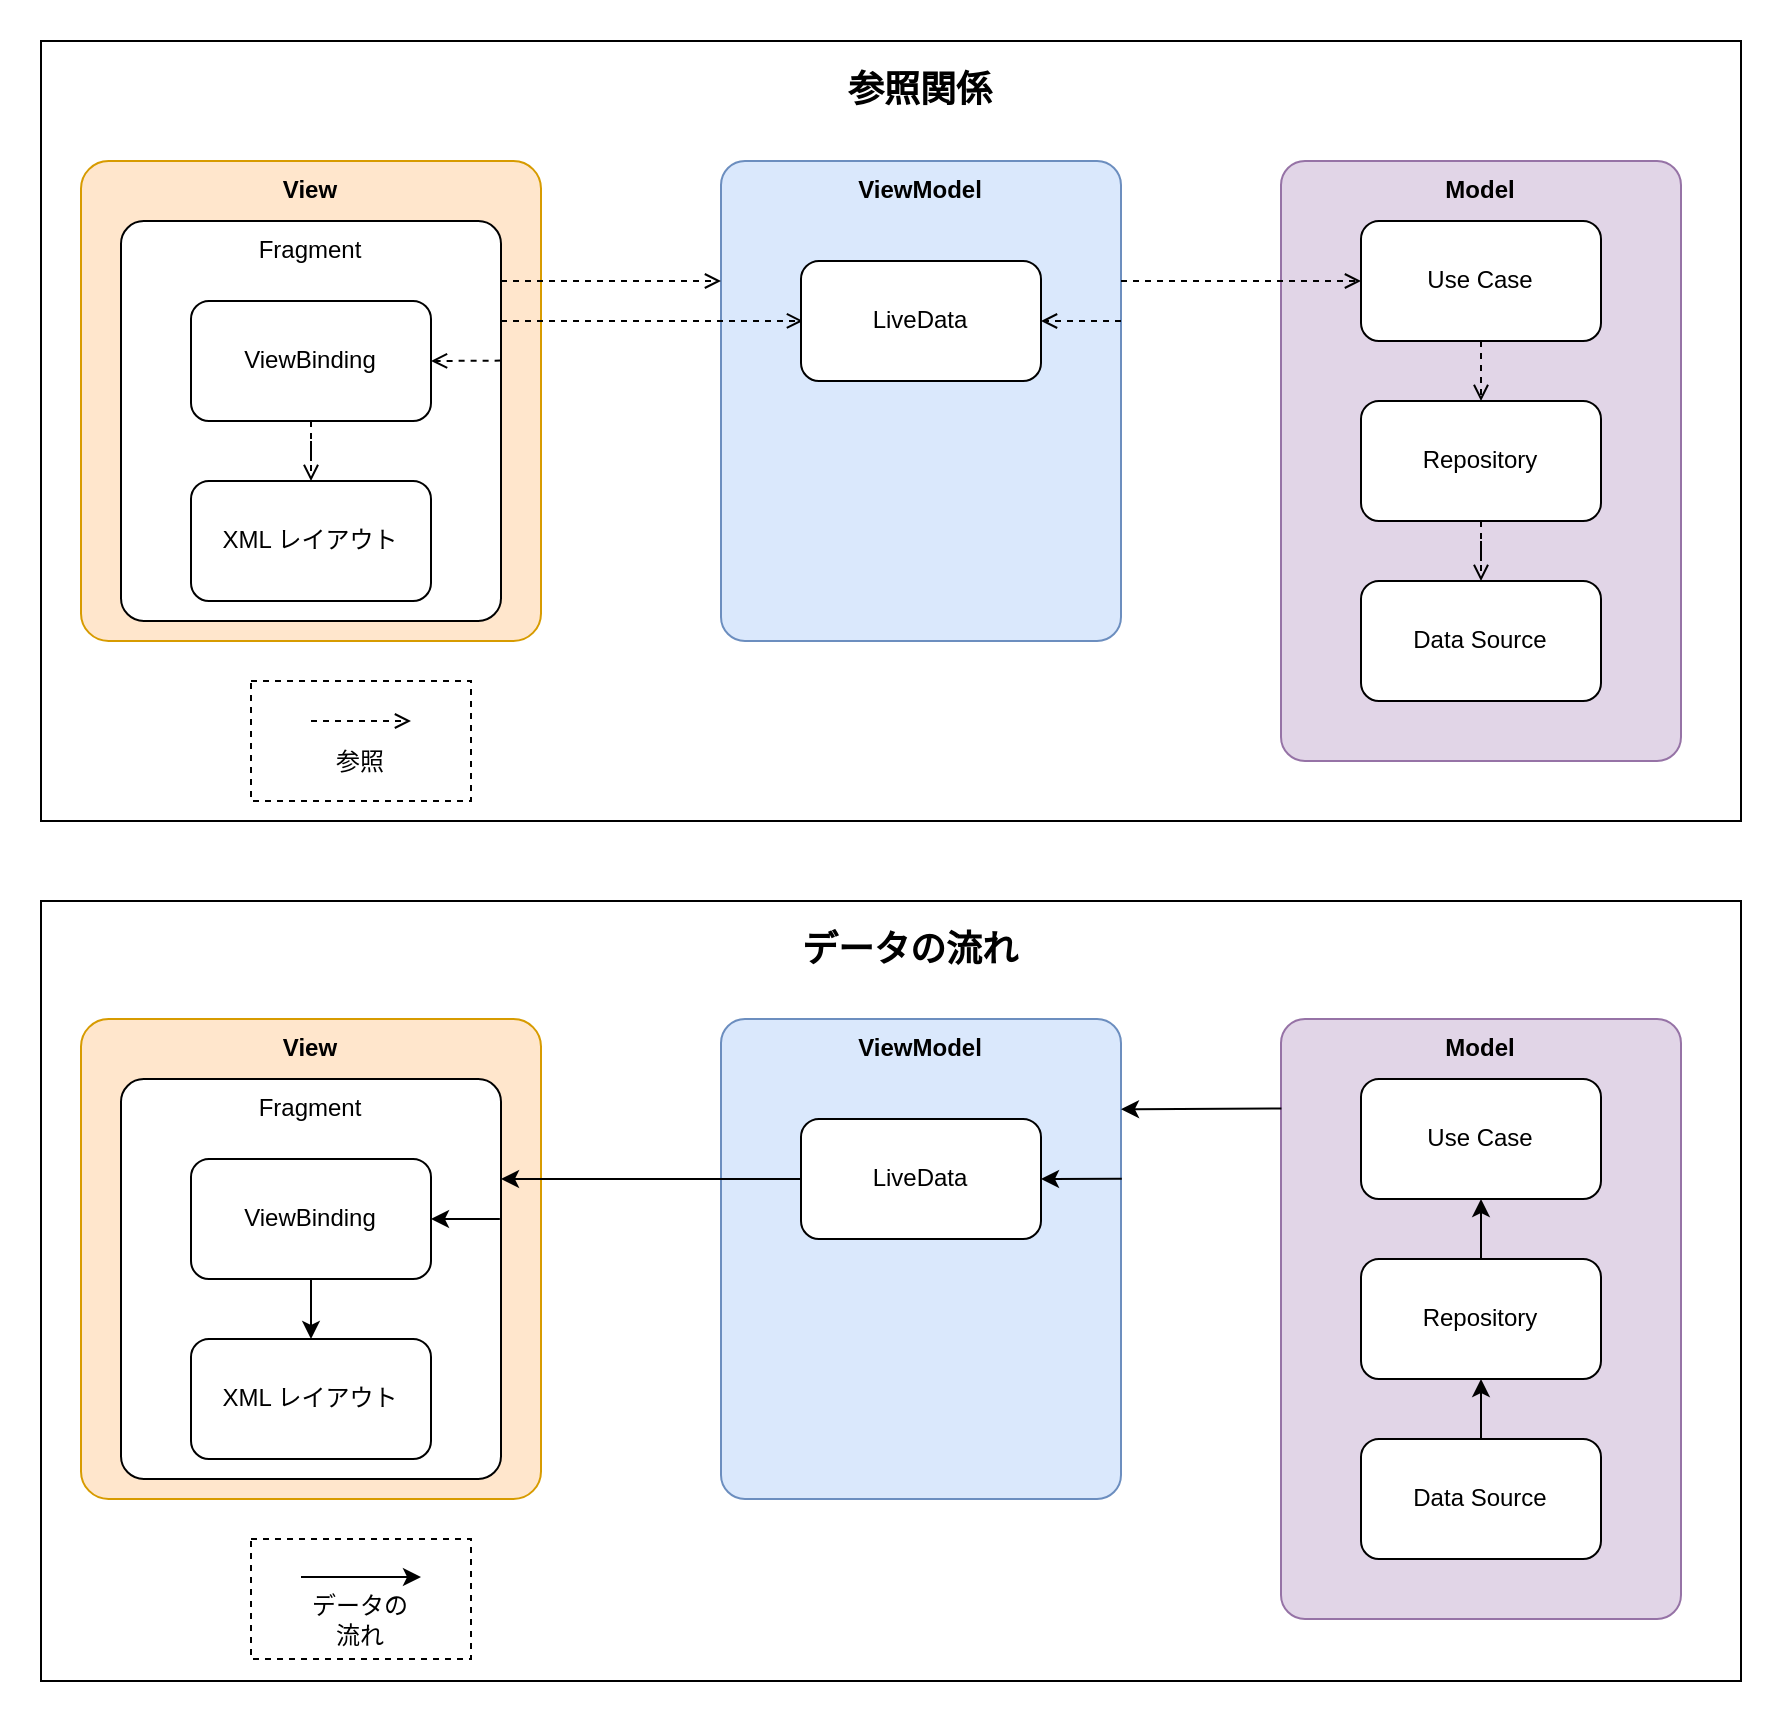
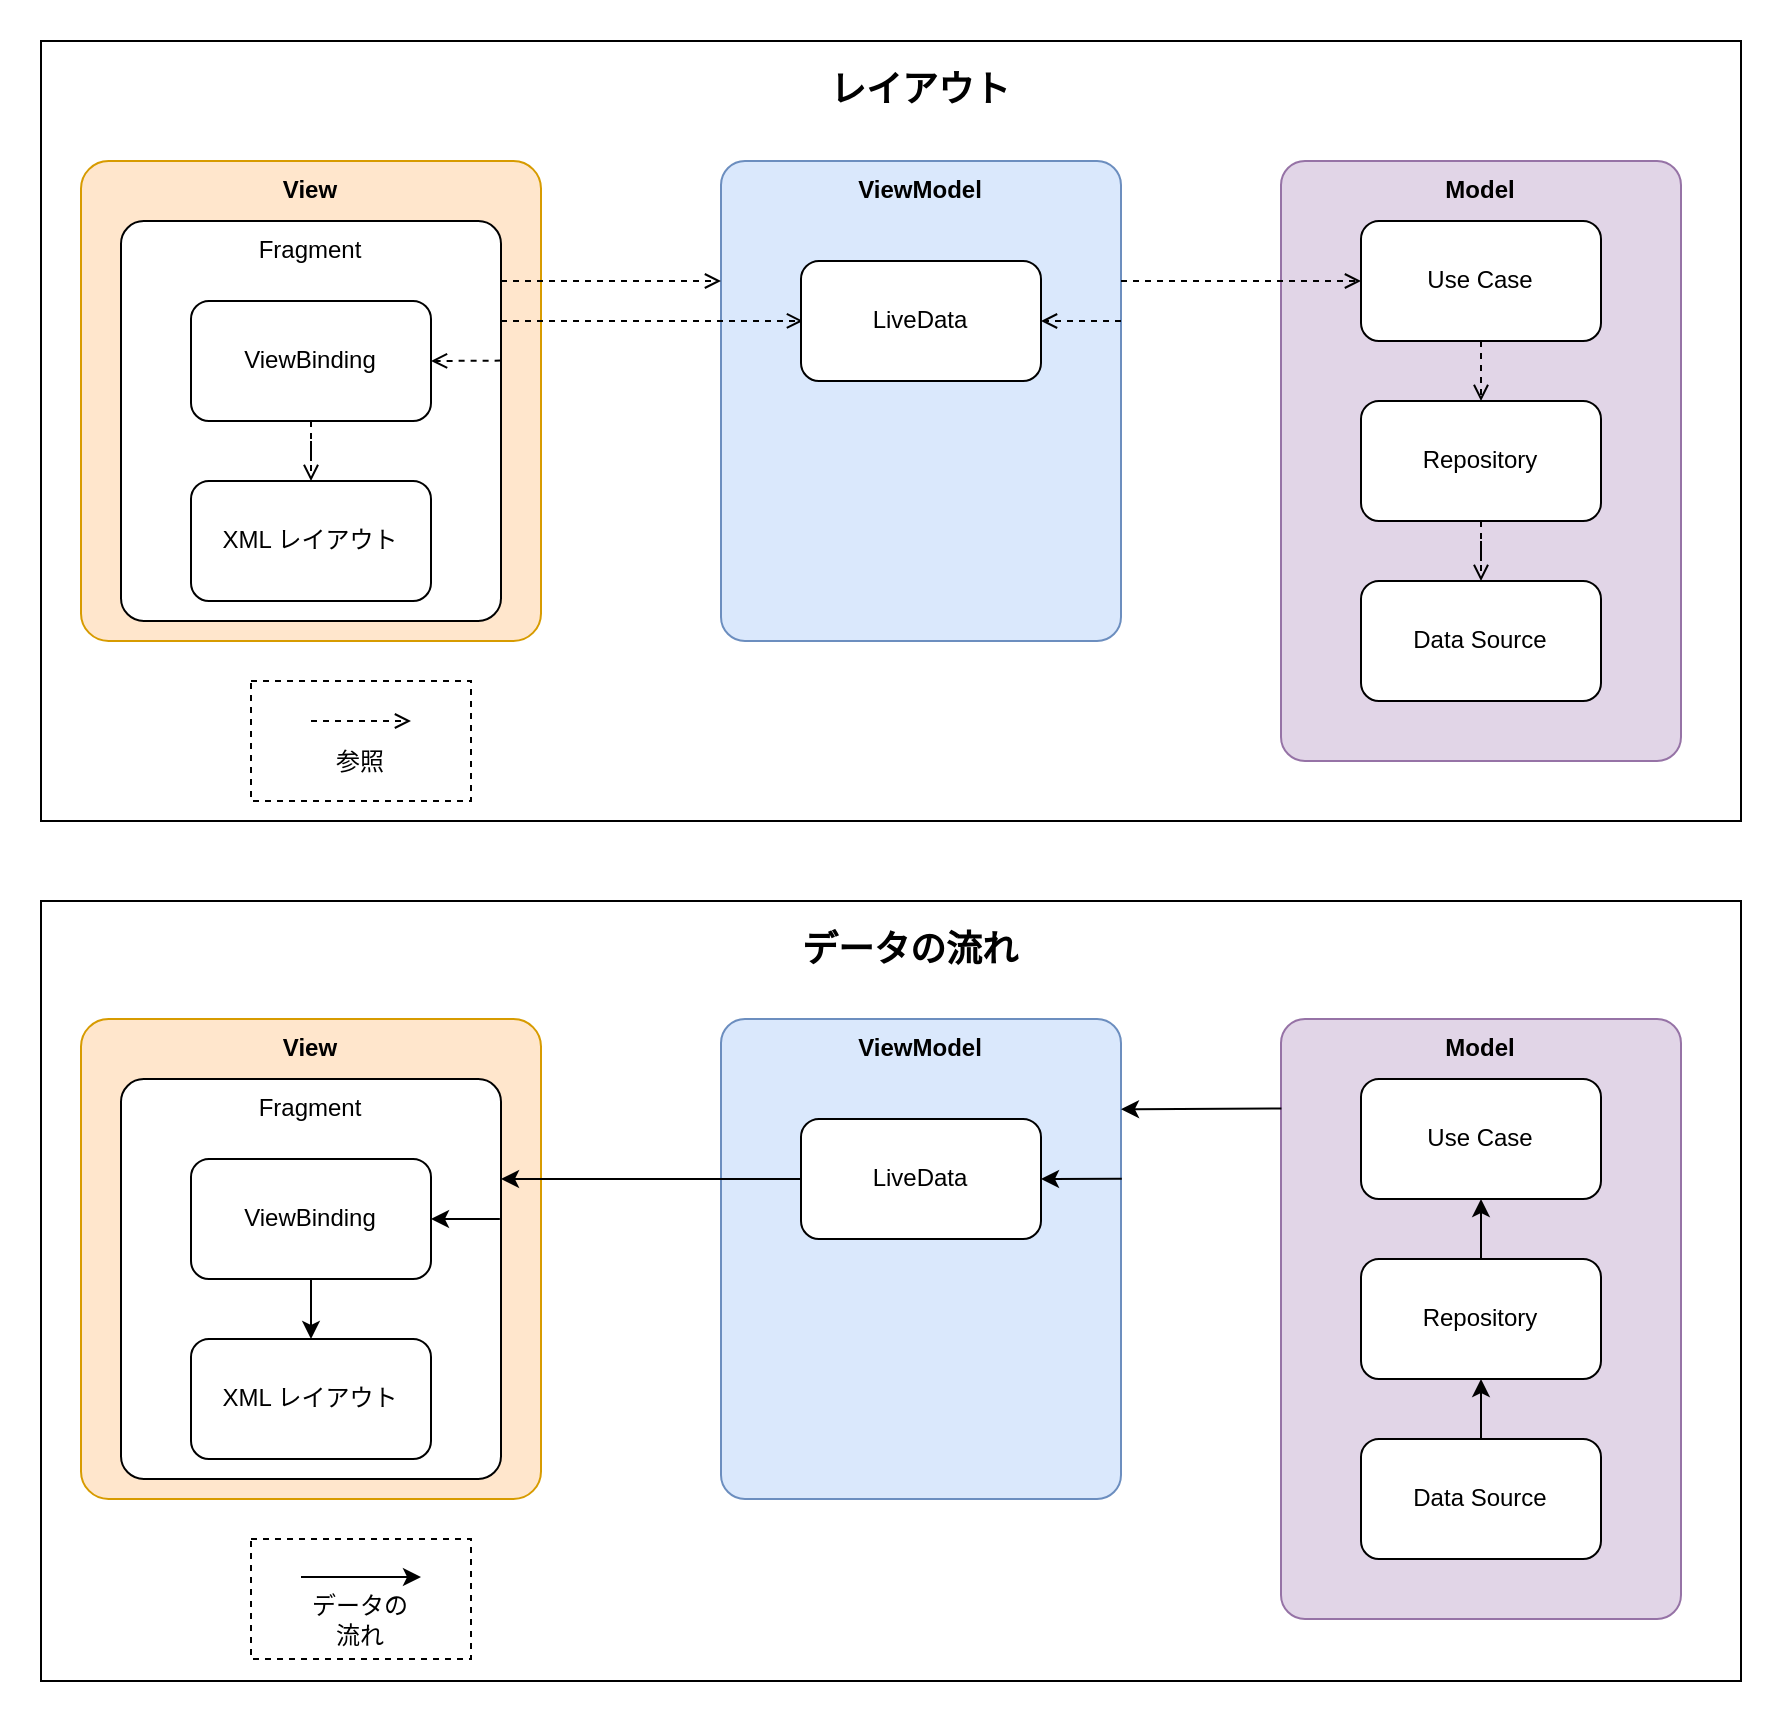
(921, 91) -> (921, 91)
